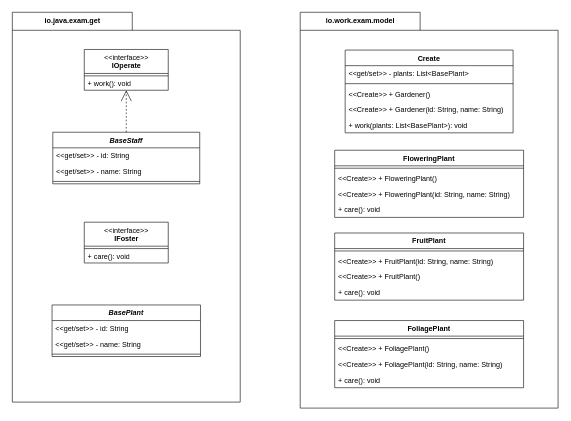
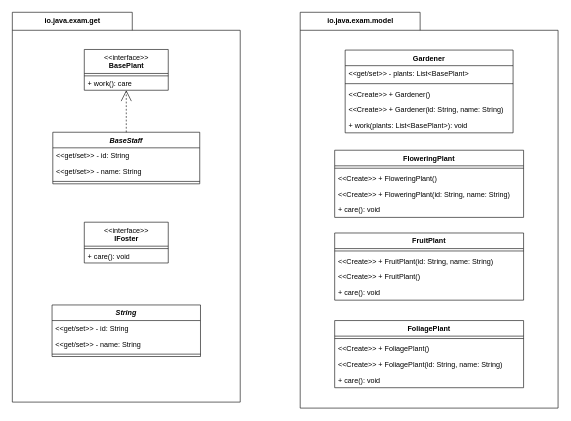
(361, 21) -> (361, 21)
(429, 58) -> (429, 58)
(127, 62) -> (127, 62)
(112, 84) -> (113, 84)
(126, 313) -> (126, 313)
